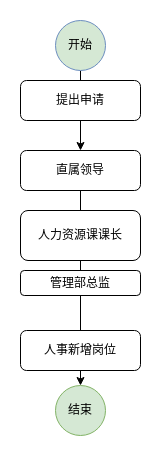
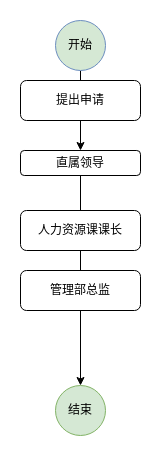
(81, 171) -> (81, 163)
(81, 236) -> (81, 231)
(81, 283) -> (81, 291)
(81, 351) -> none
